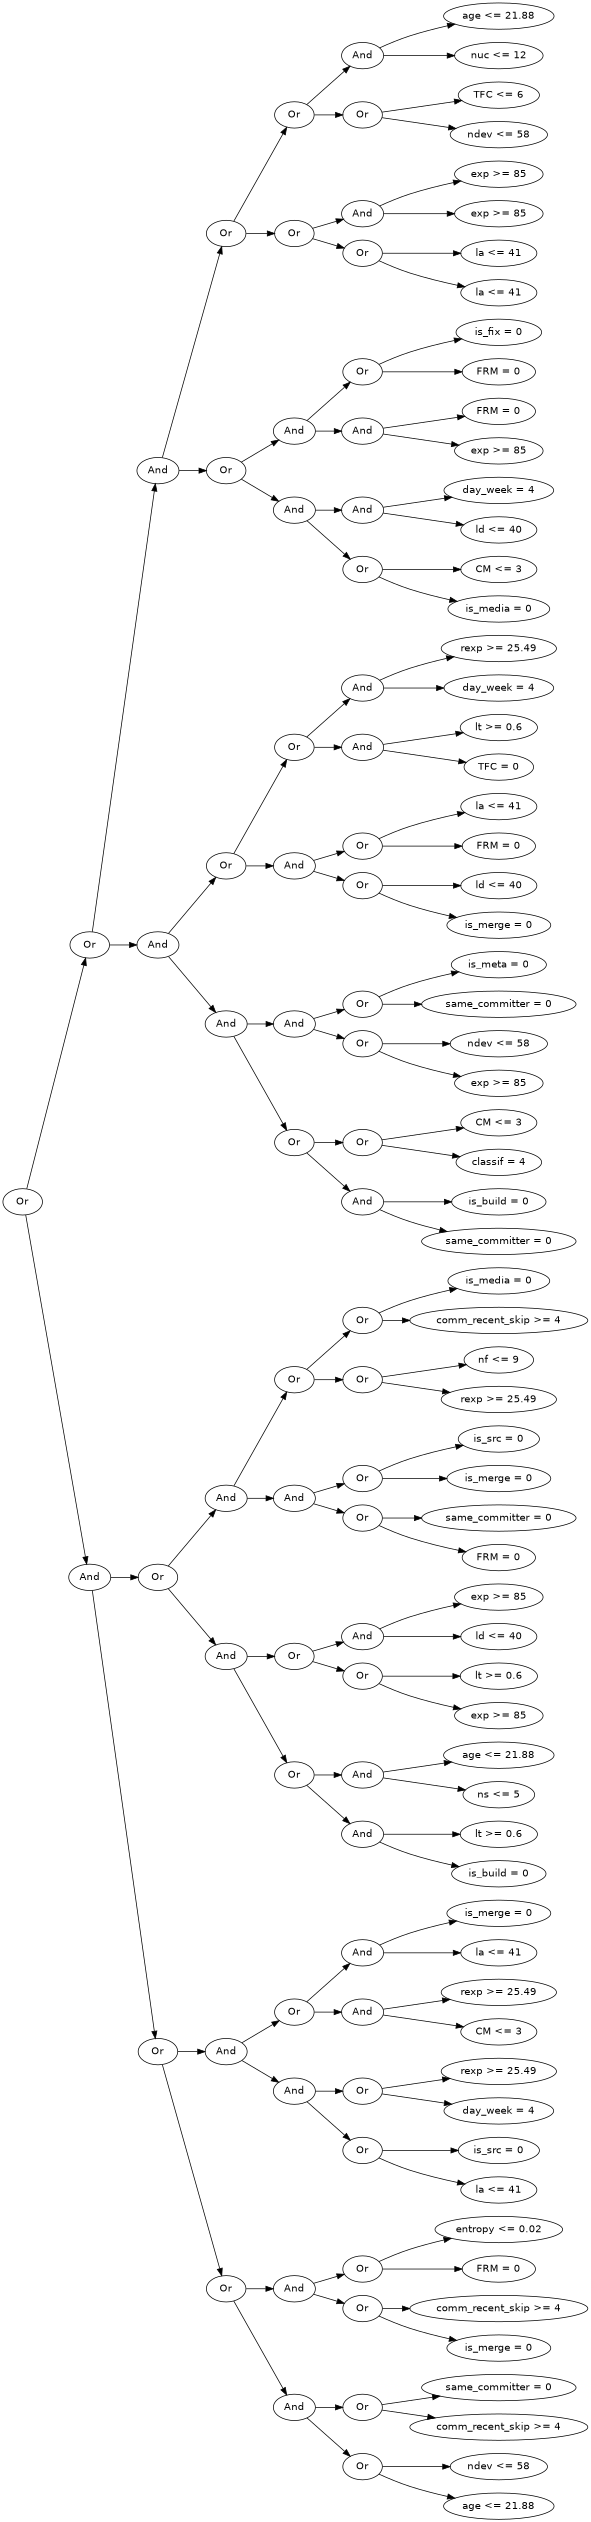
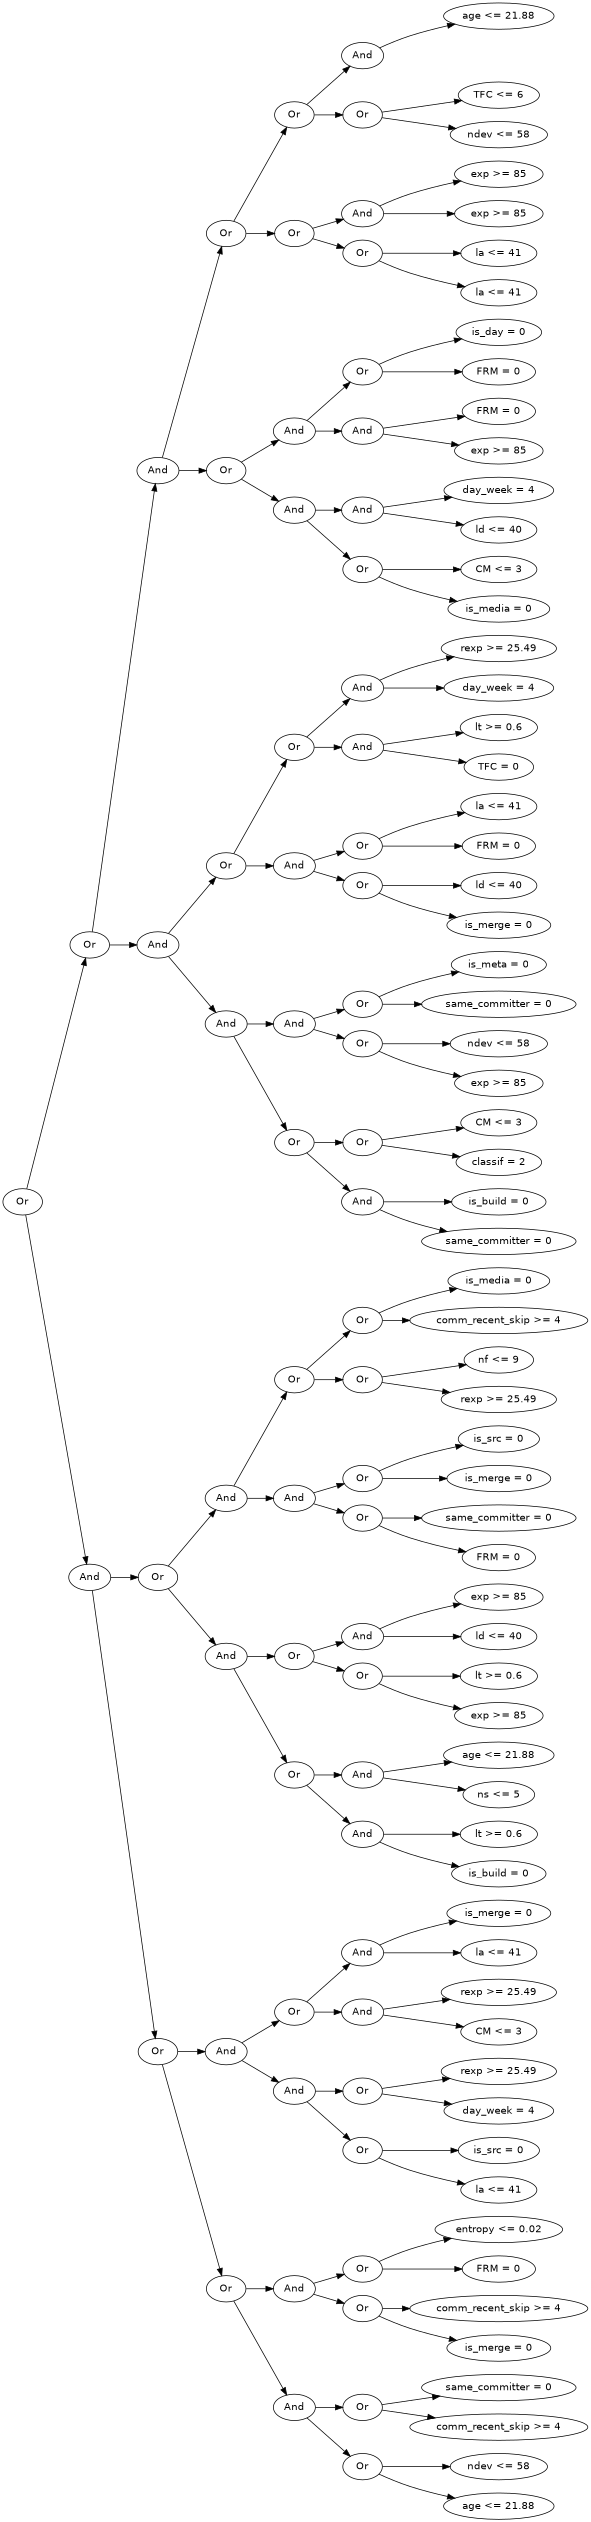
(499, 56) -> none
(499, 332) -> (499, 332)
(499, 1162) -> (499, 1162)
